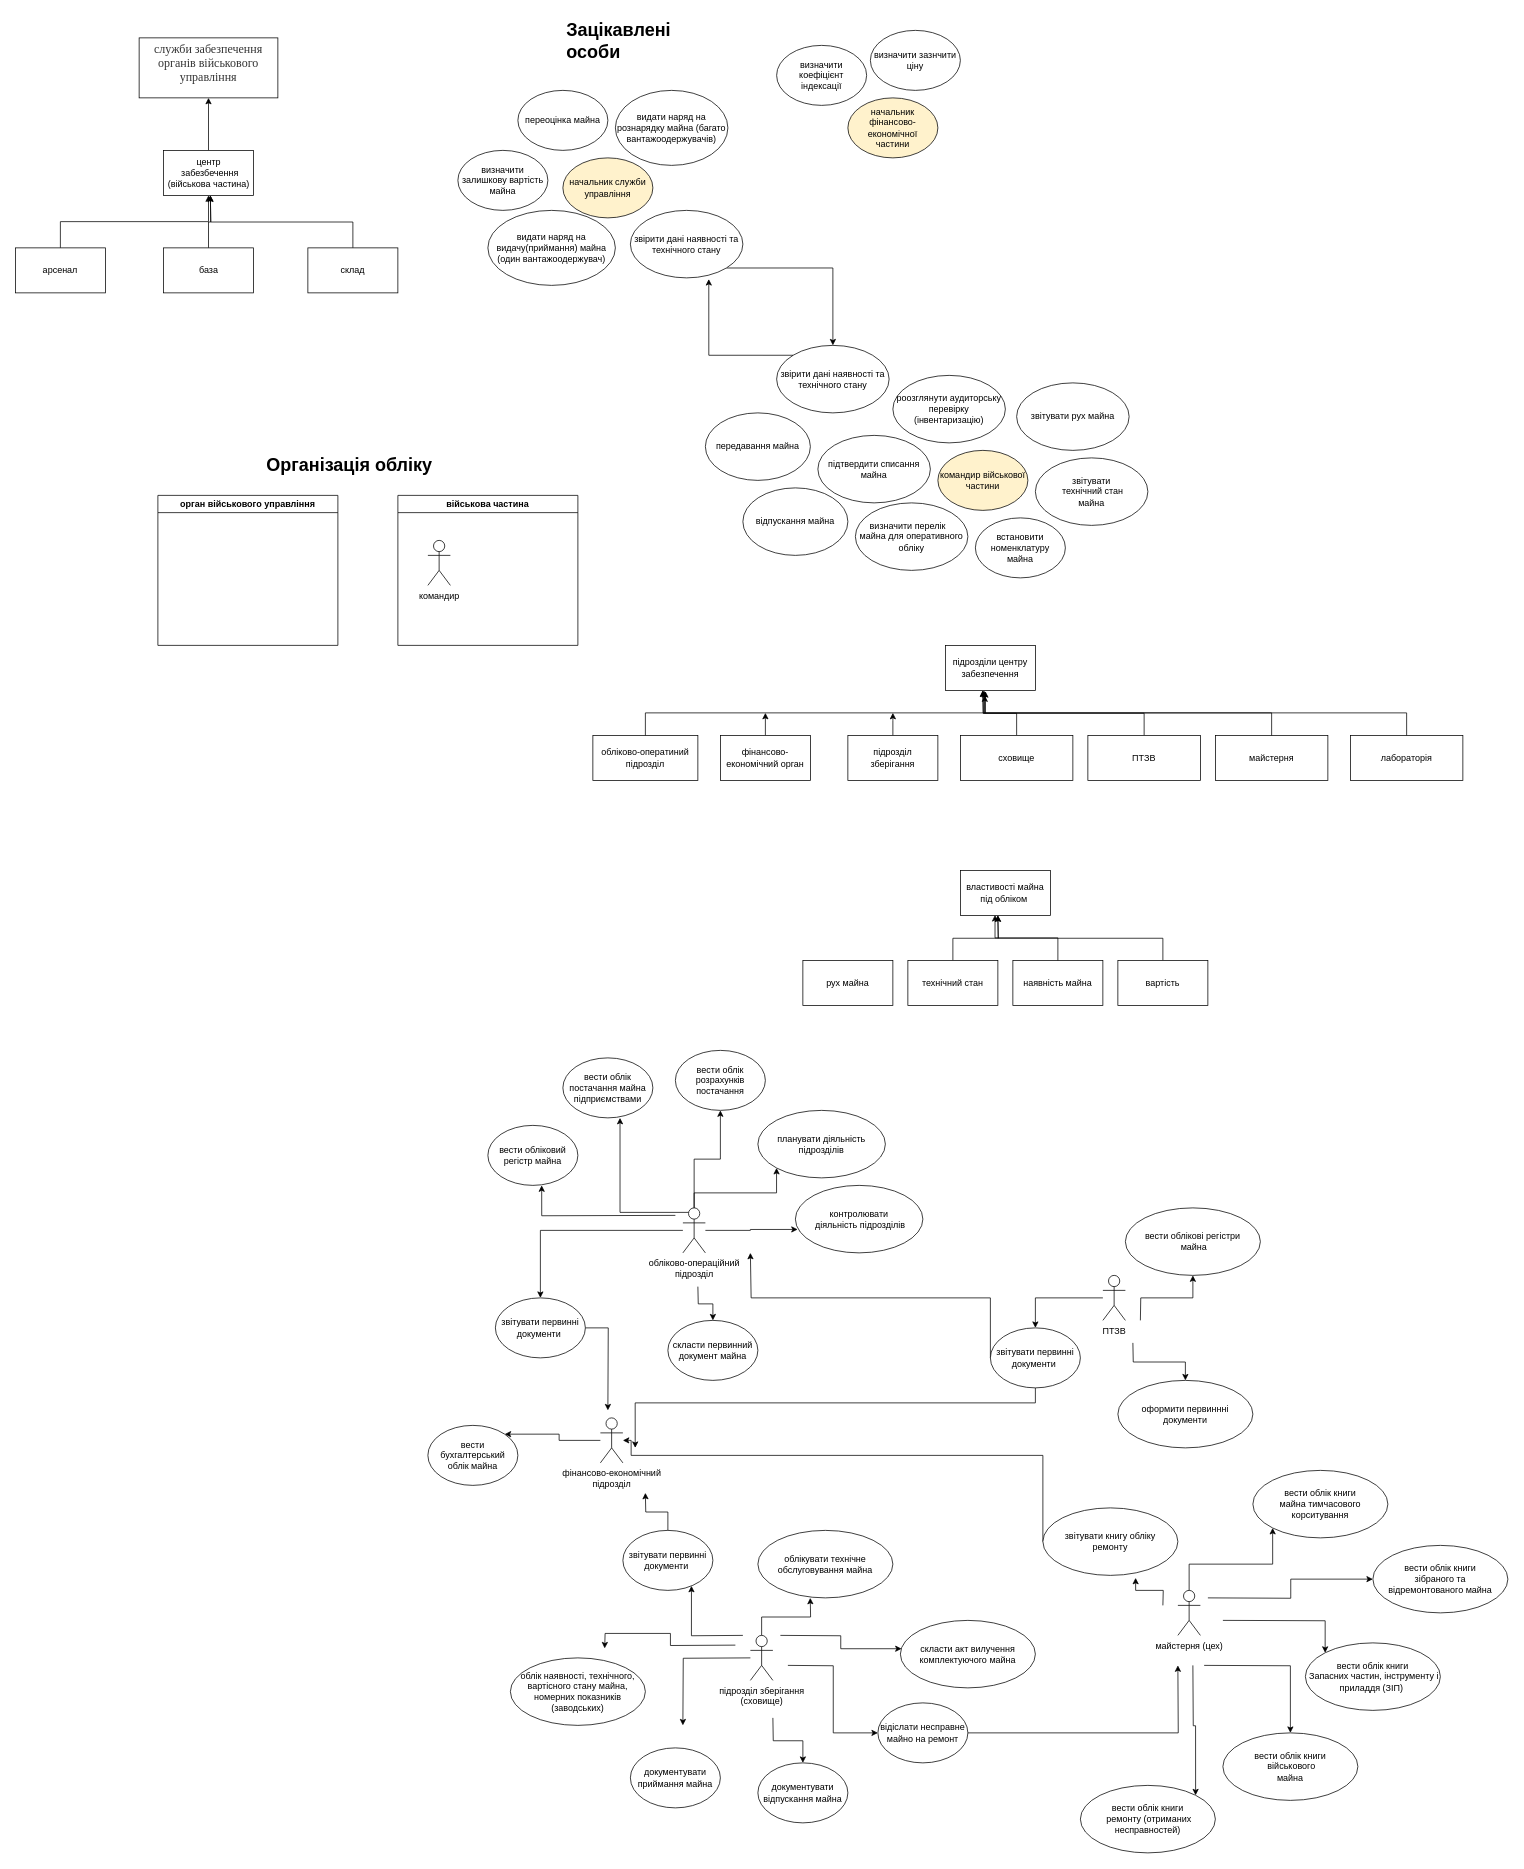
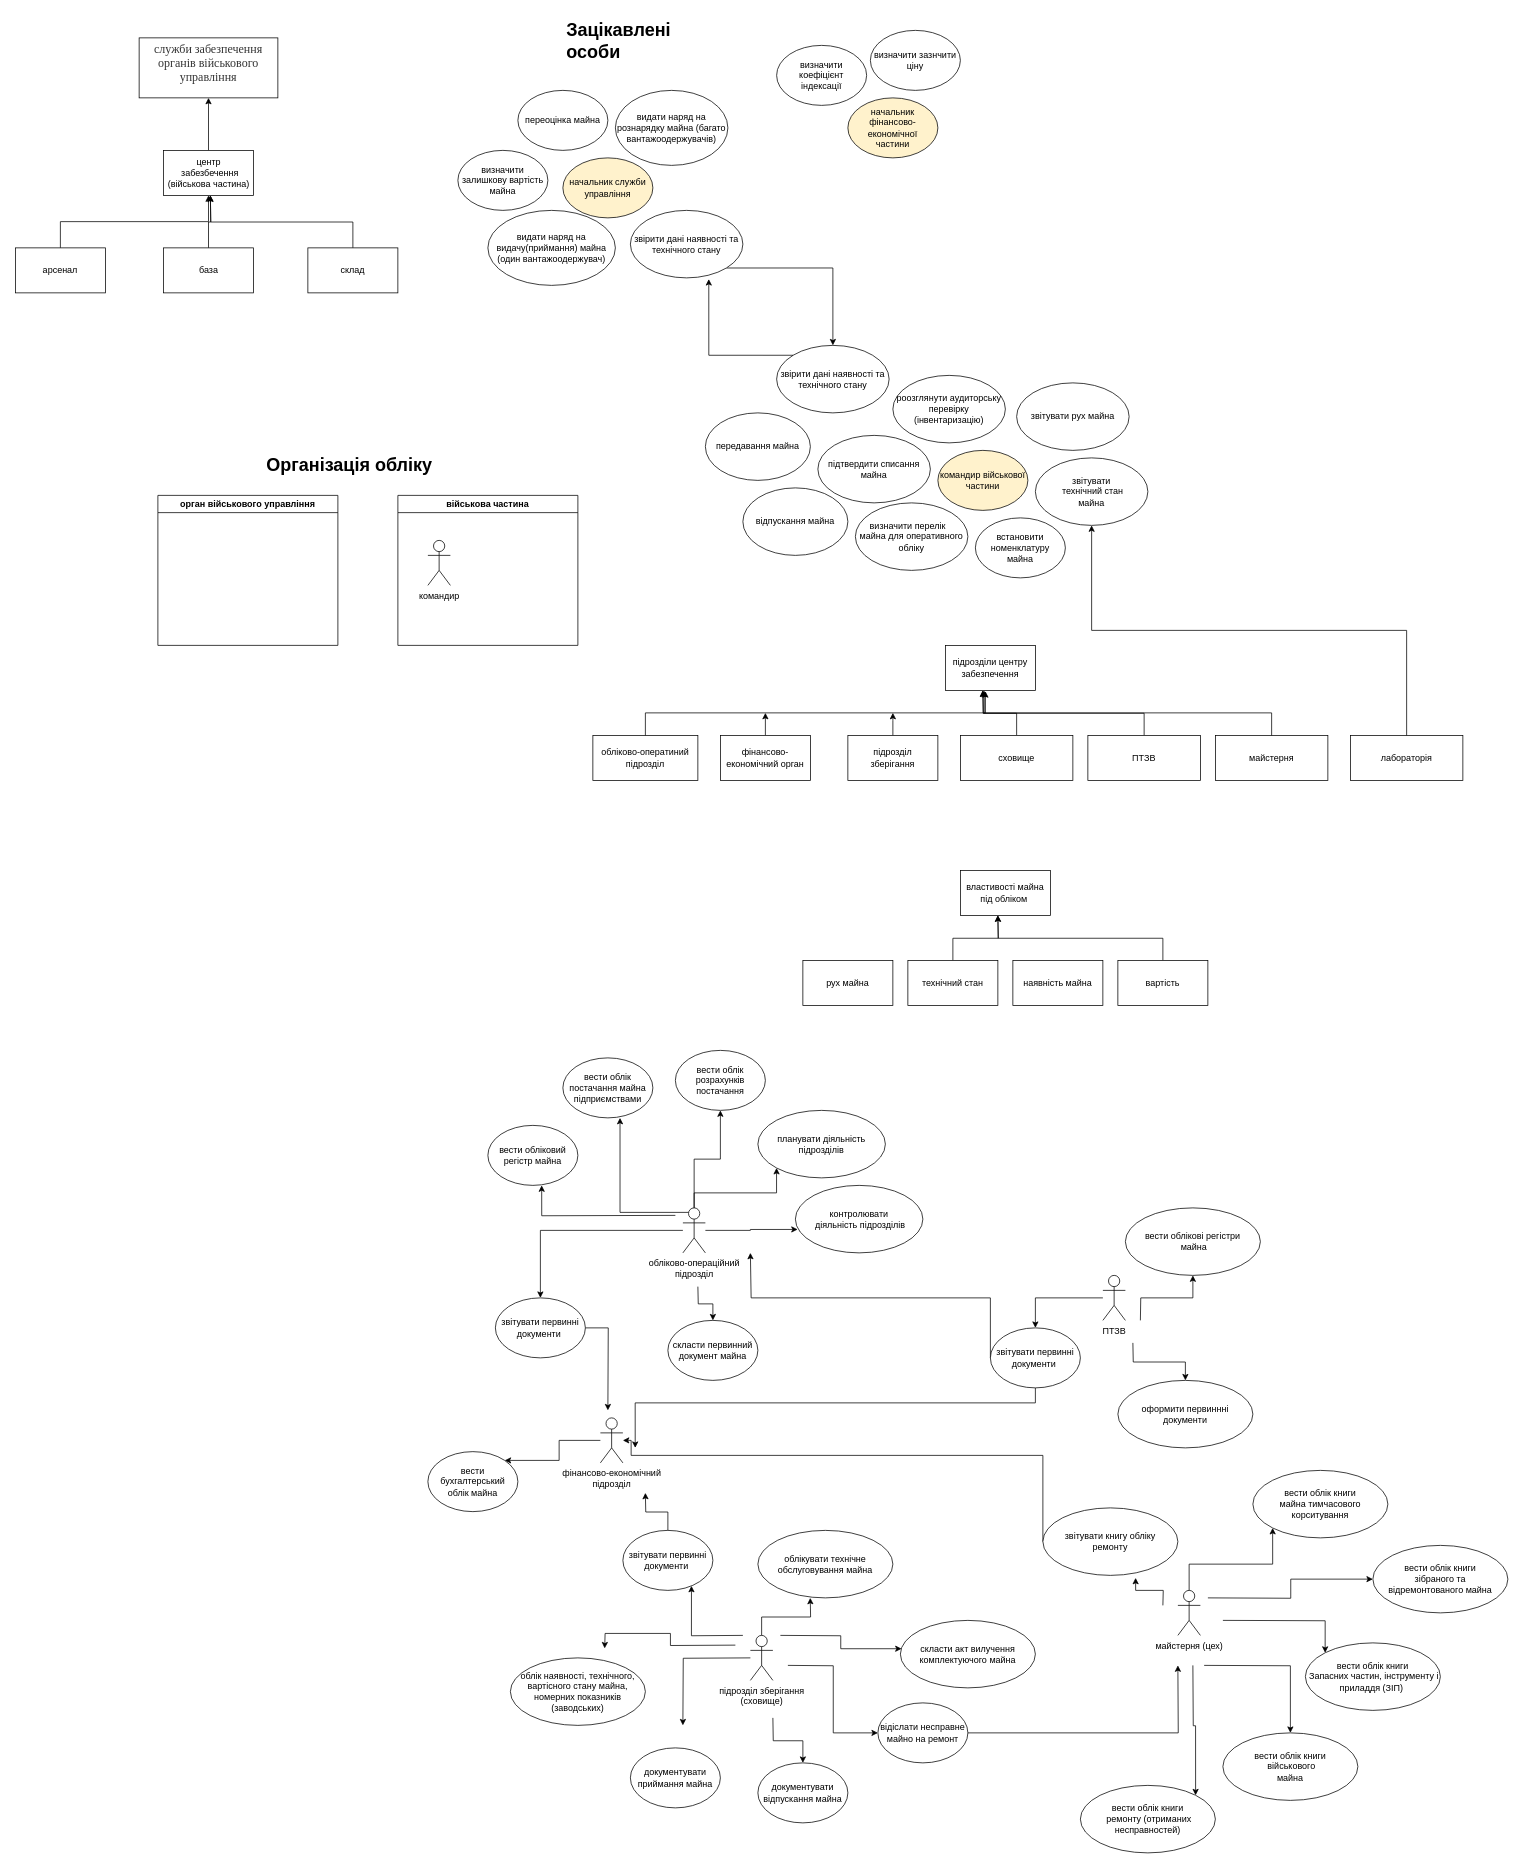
(1340, 713) -> (1241, 630)
(995, 921) -> none
(473, 1455) -> (473, 1482)
